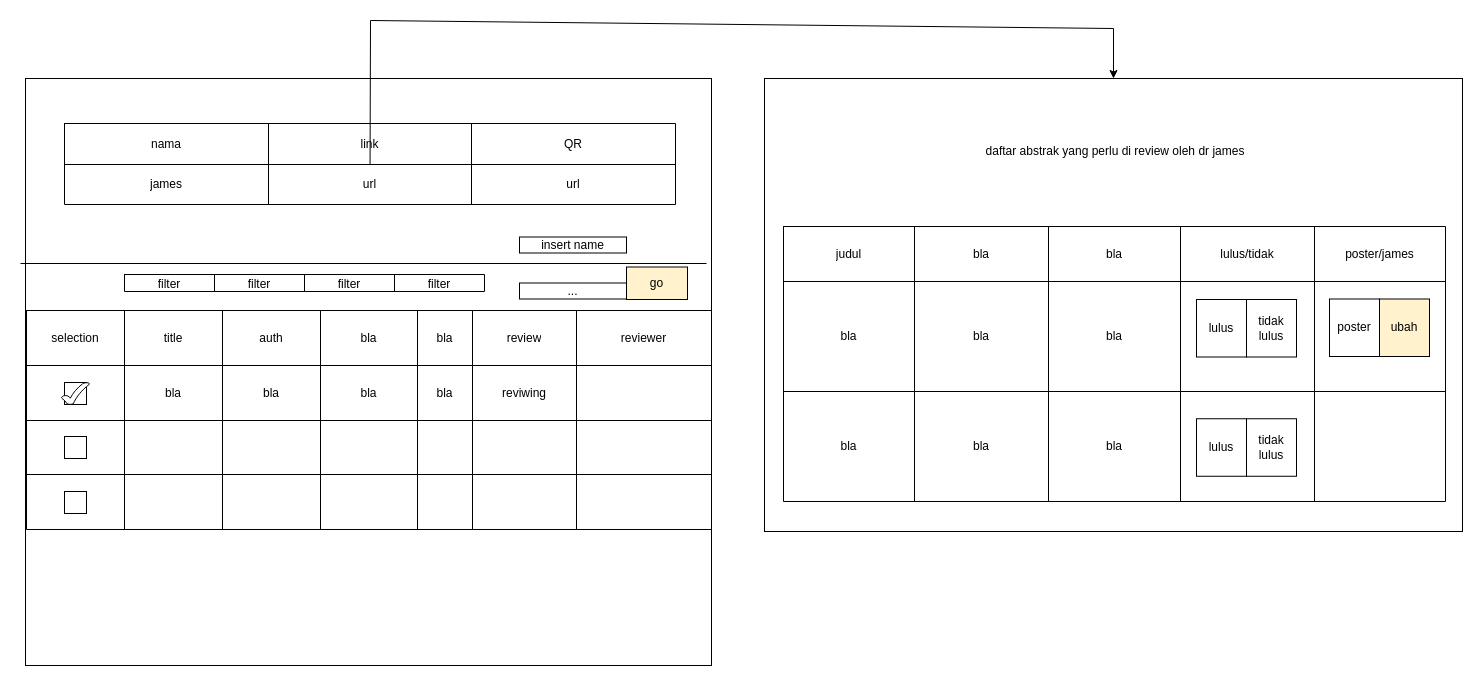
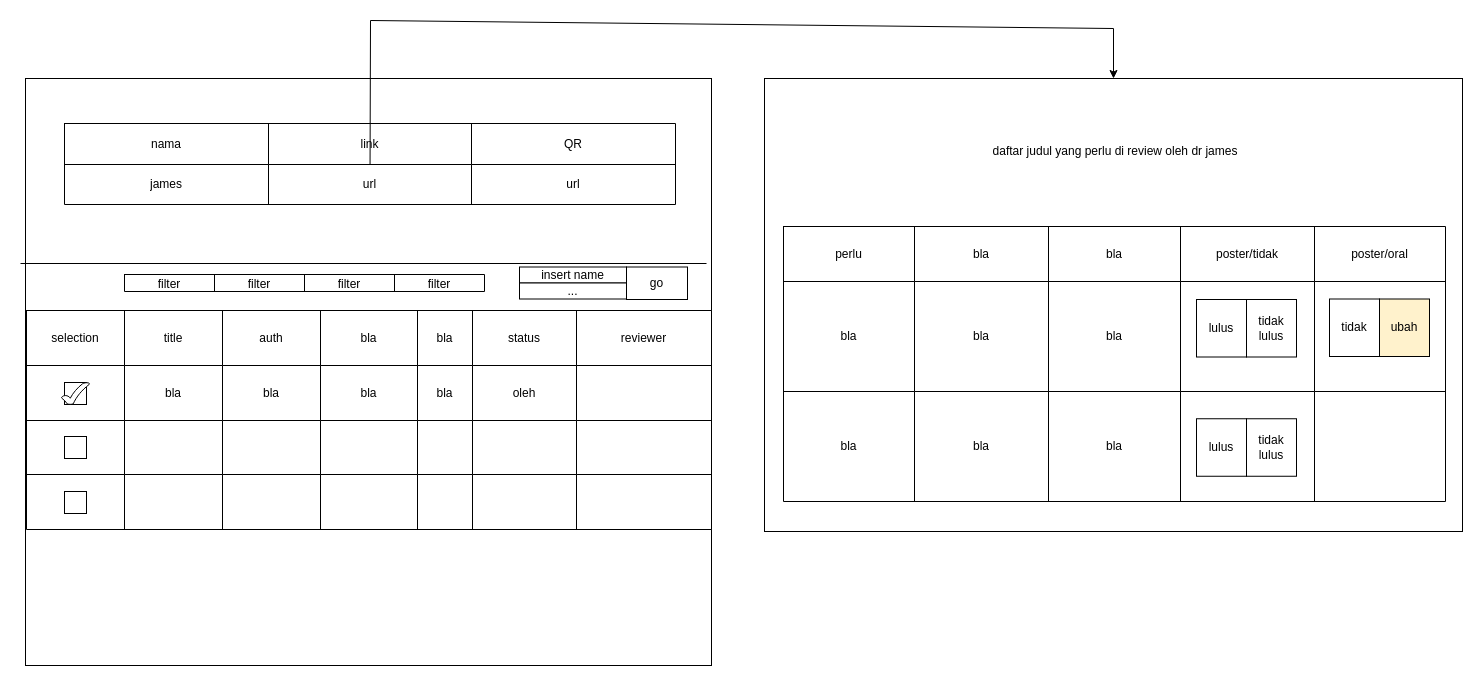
(1116, 152) -> (1116, 152)
(573, 245) -> (573, 275)
(849, 255) -> (849, 255)
(1248, 255) -> (1248, 255)
(1380, 255) -> (1380, 255)
(657, 283) -> (657, 283)
(1355, 328) -> (1355, 328)
(525, 339) -> (525, 339)
(525, 394) -> (525, 394)
